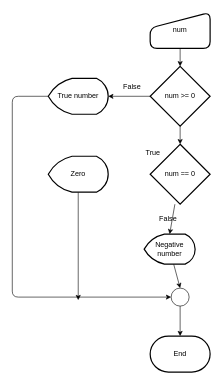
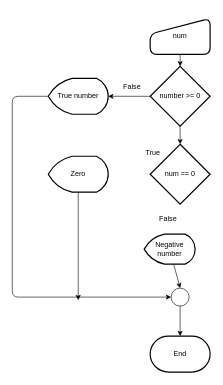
(180, 30) -> (180, 36)
(180, 96) -> (180, 96)
(173, 217) -> none
